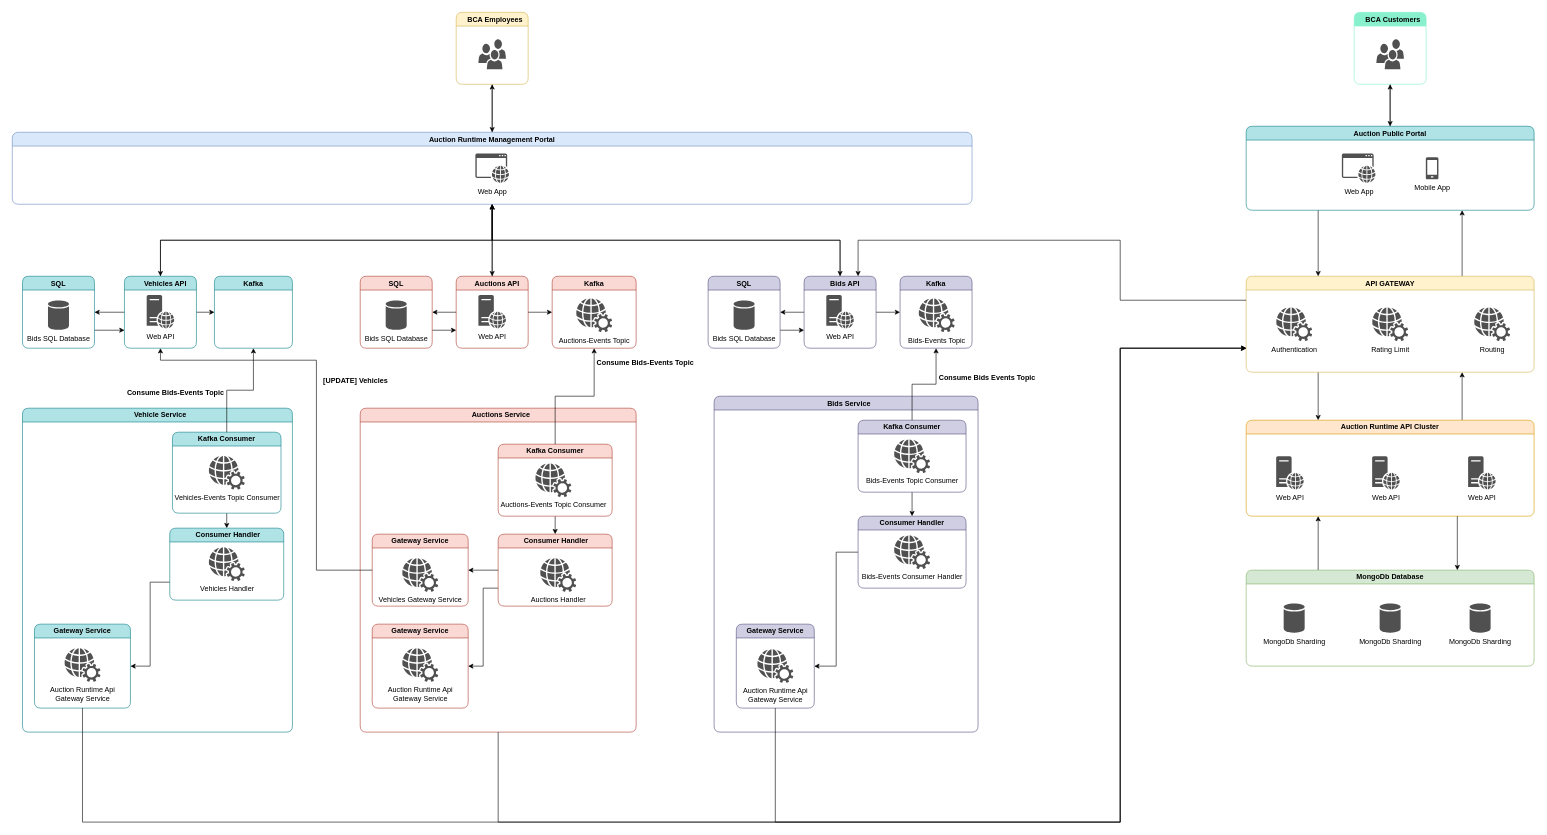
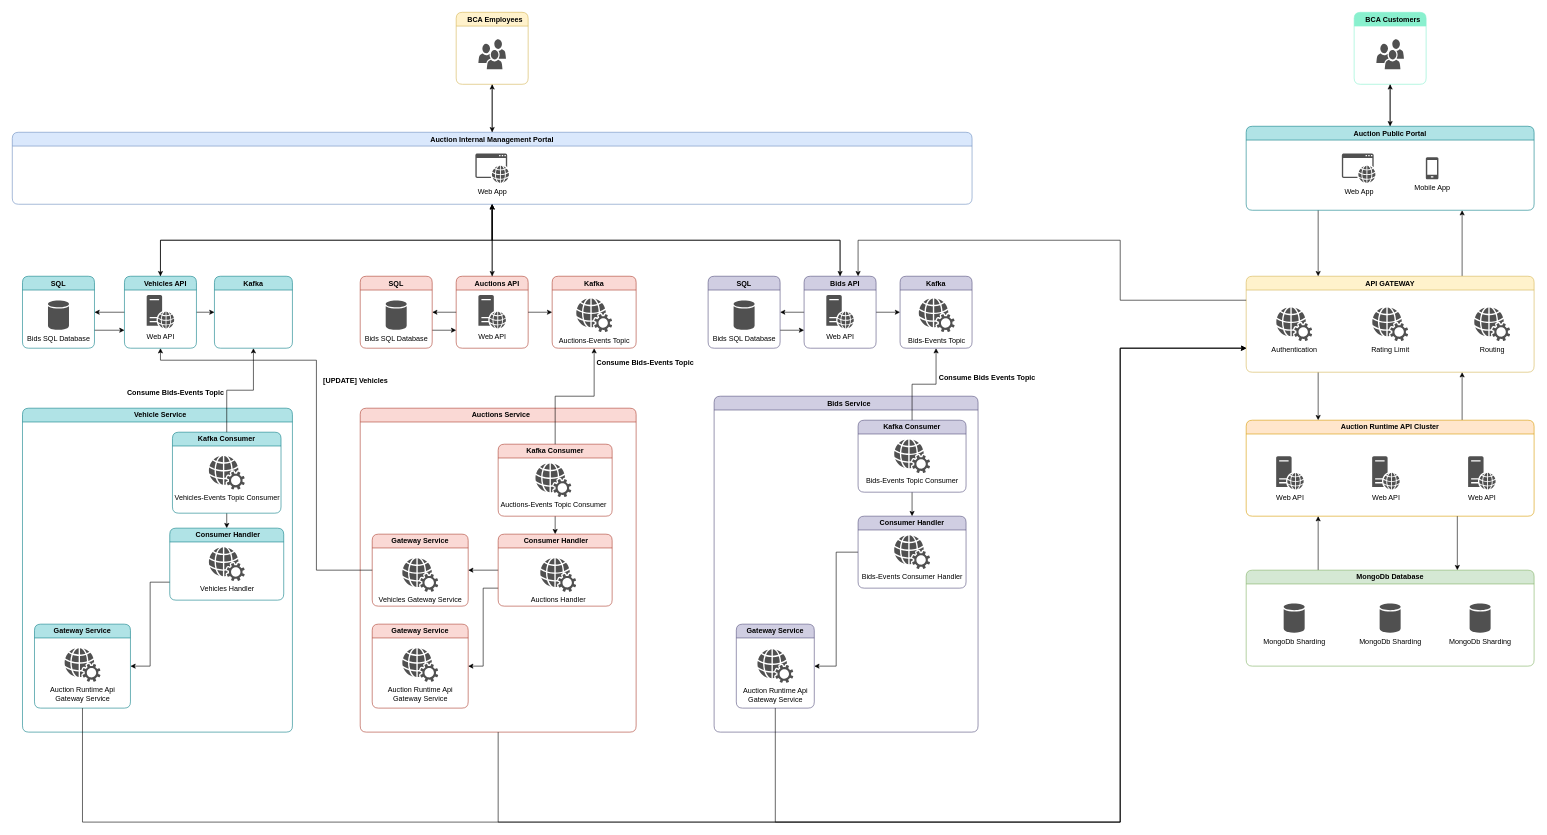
(492, 140) -> (492, 140)
